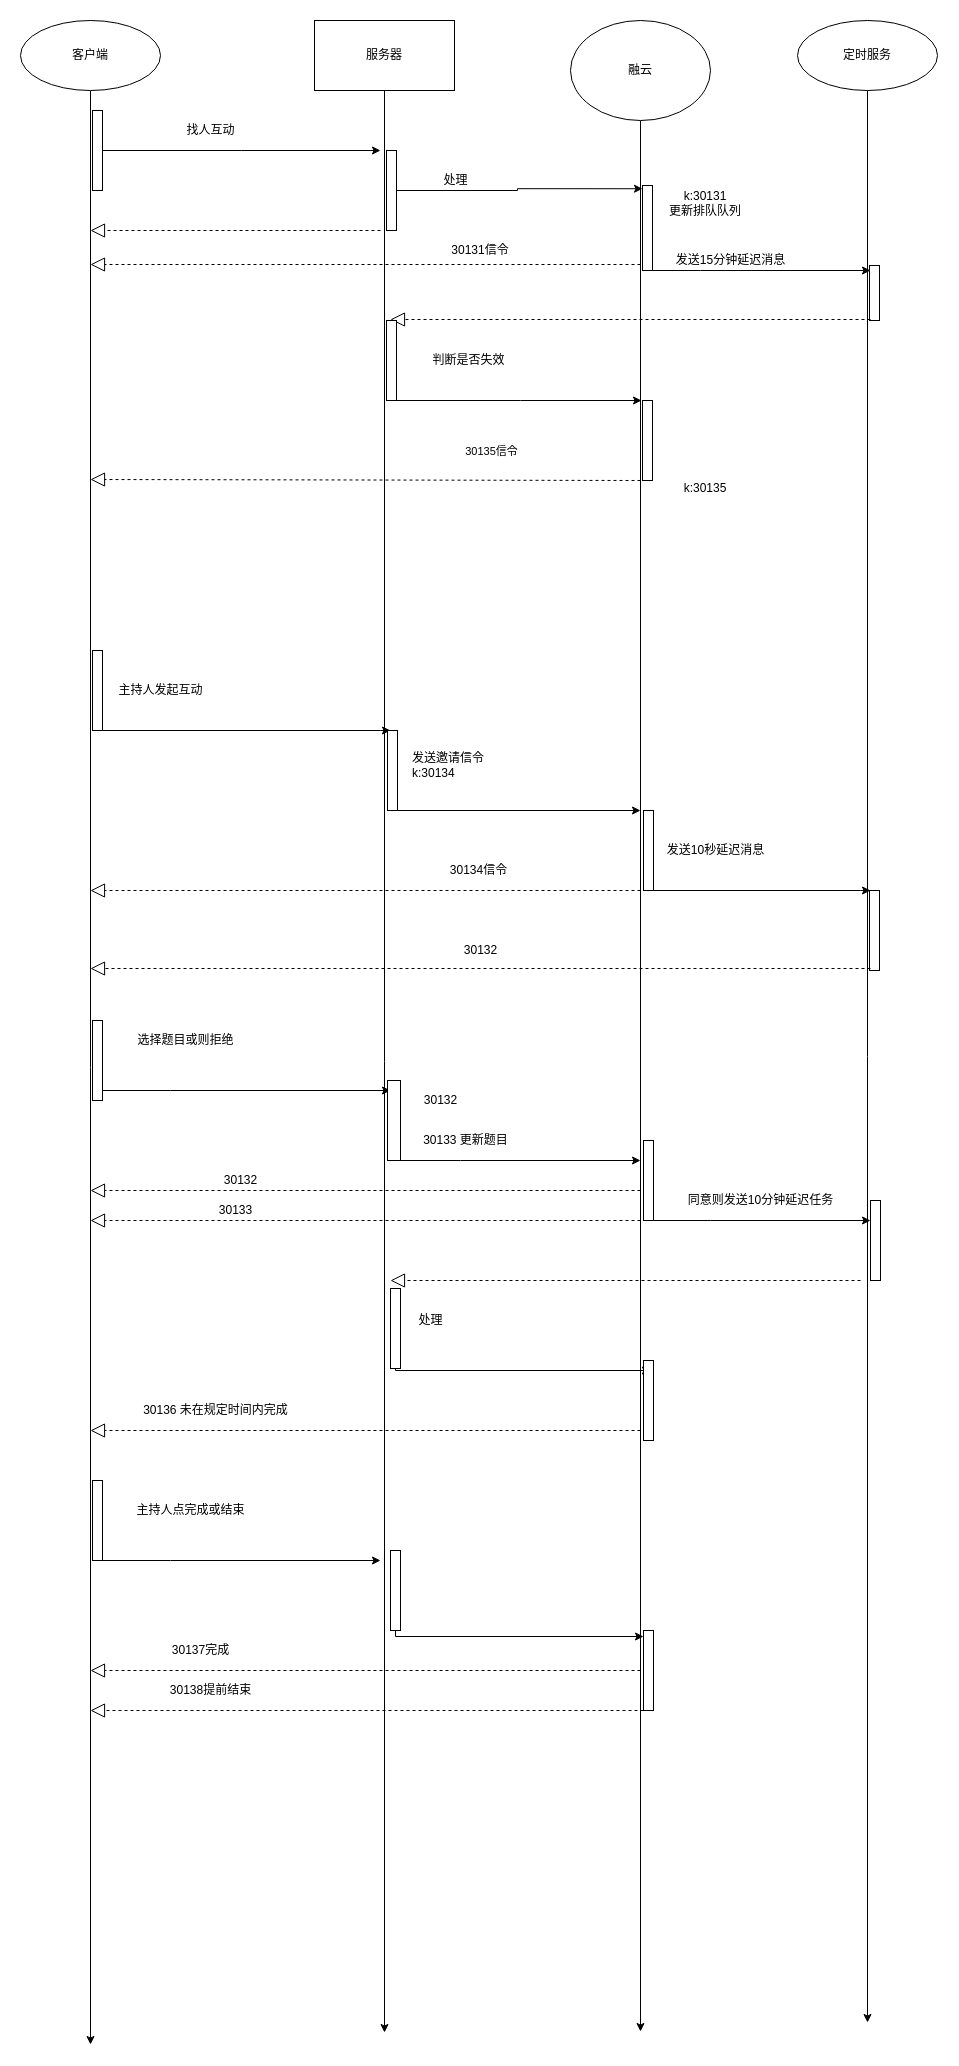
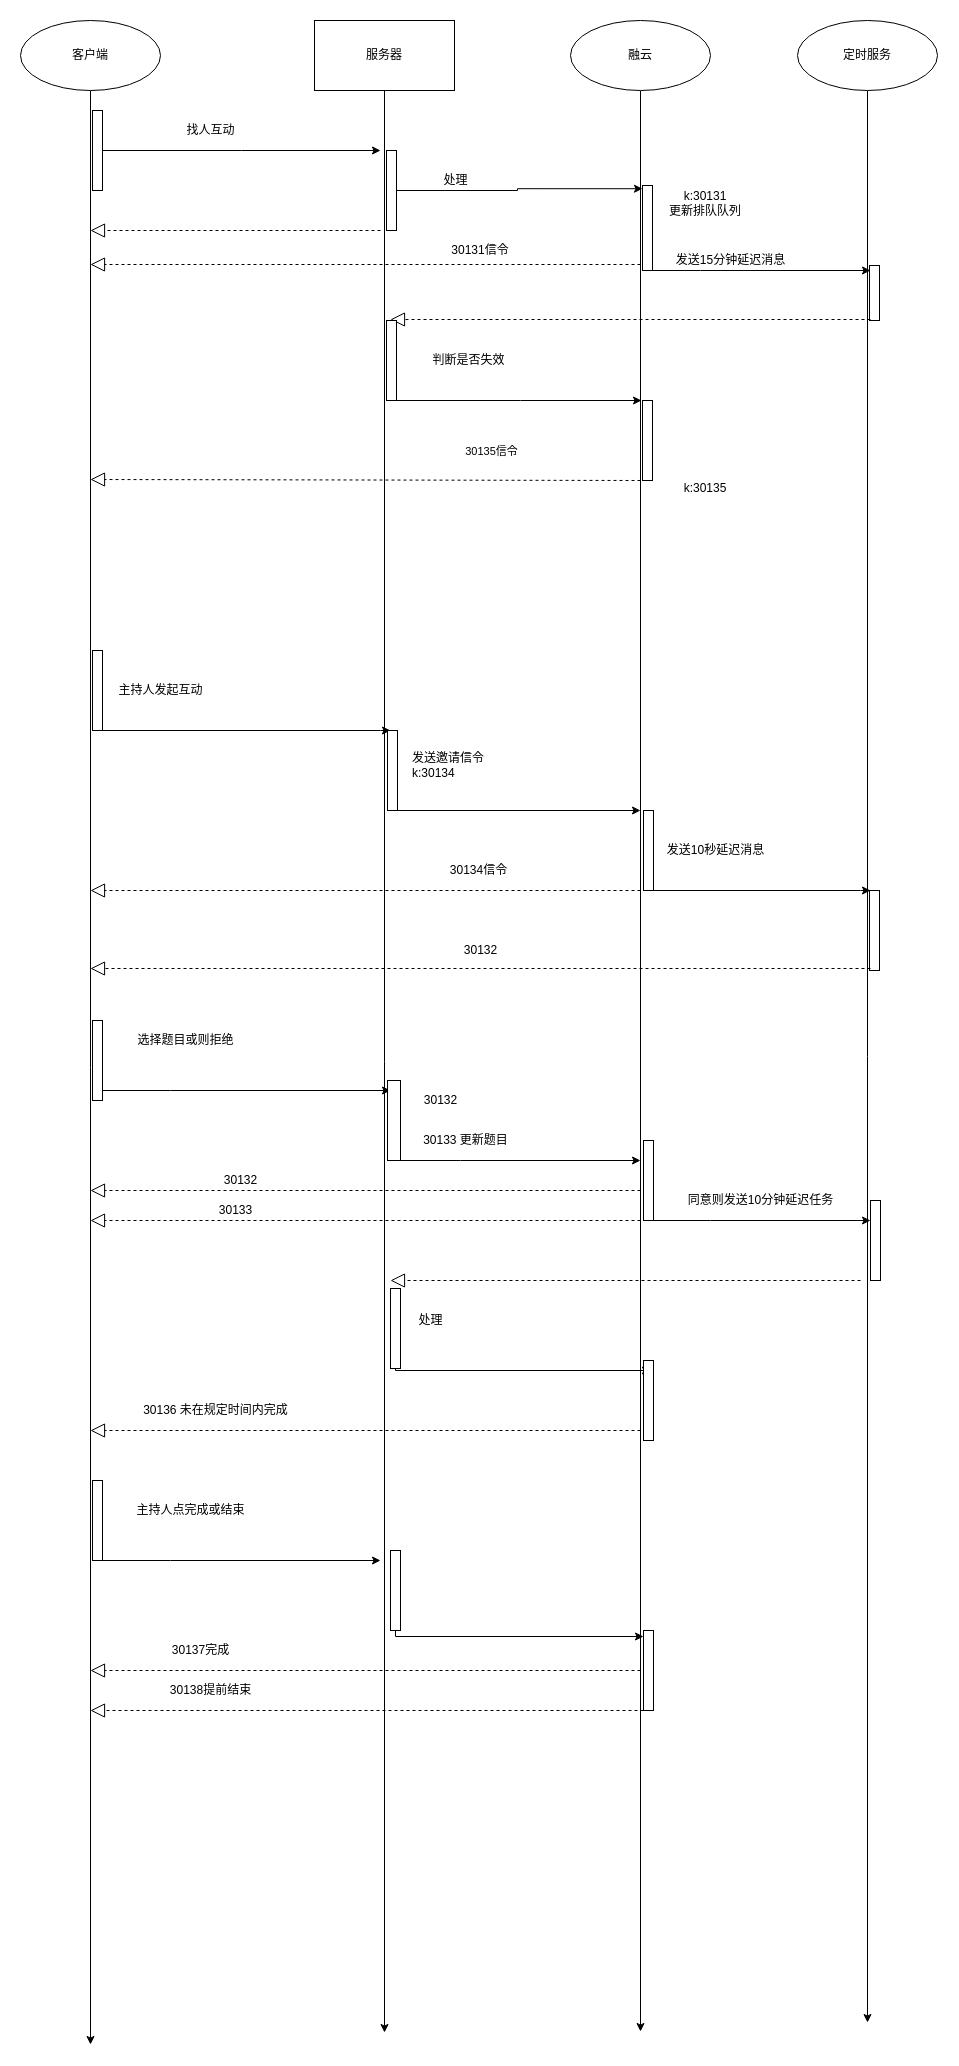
(641, 71) -> (641, 56)
